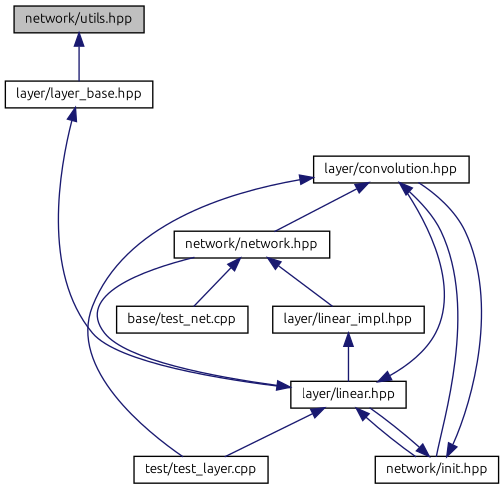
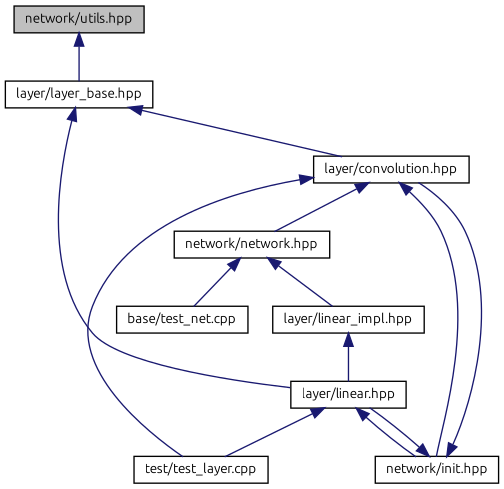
(443, 285) -> (242, 134)
(104, 331) -> none
